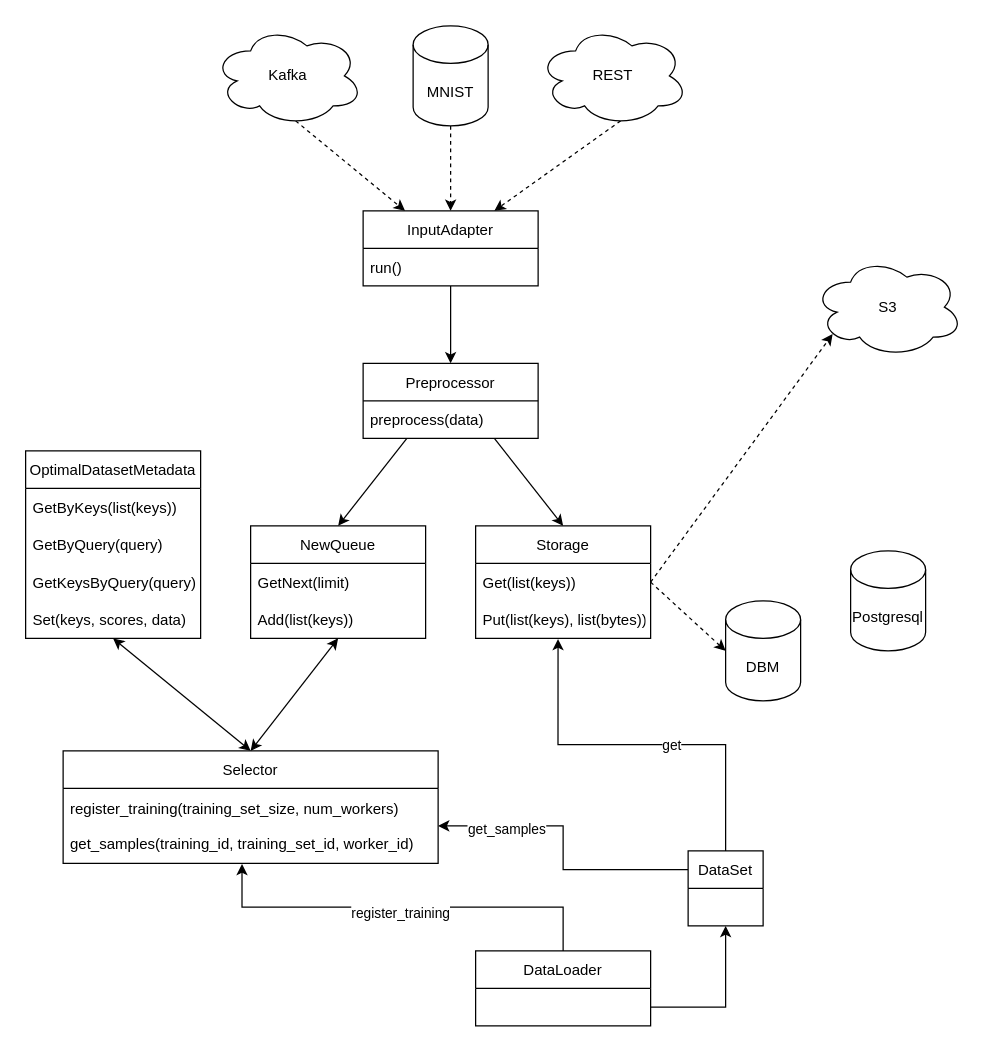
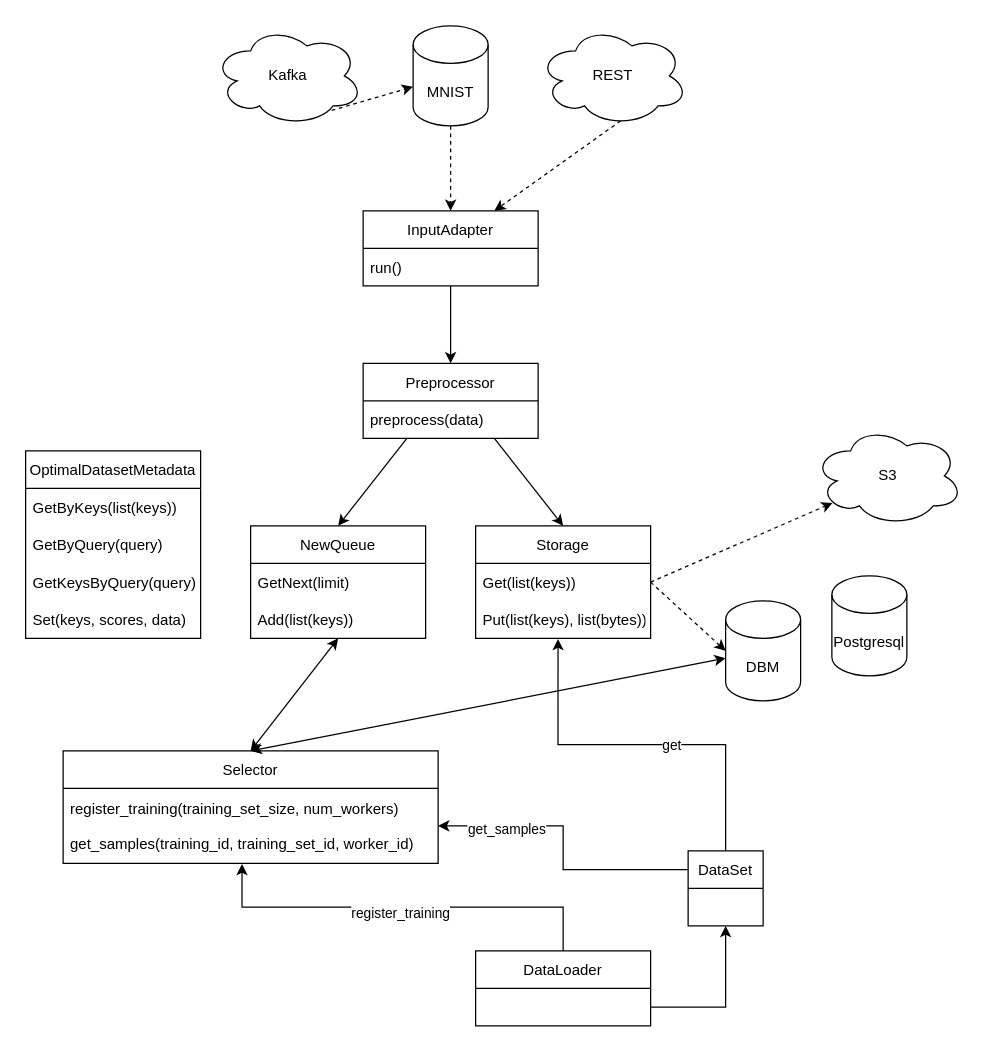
(347, 163) -> (368, 100)
(888, 307) -> (888, 476)
(888, 601) -> (869, 626)
(182, 695) -> (488, 704)
